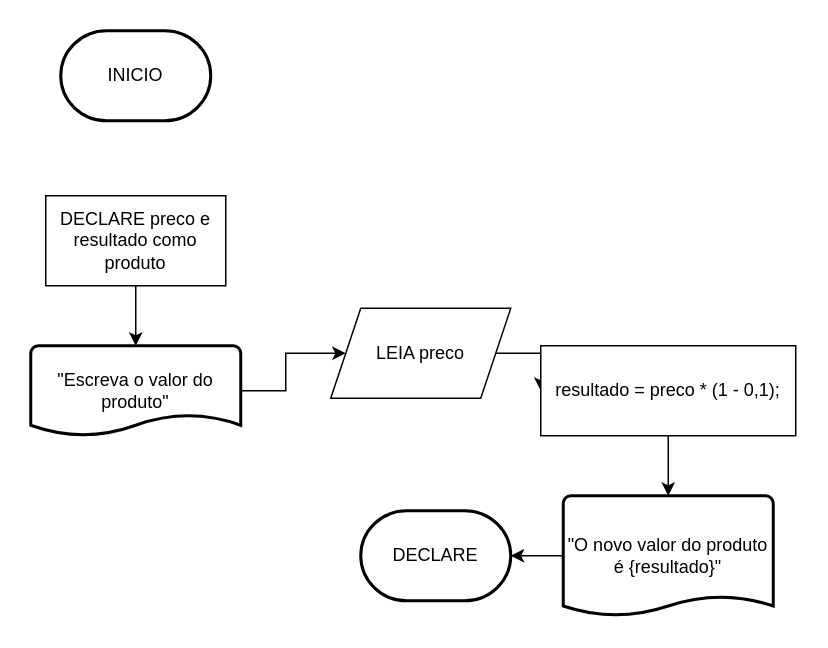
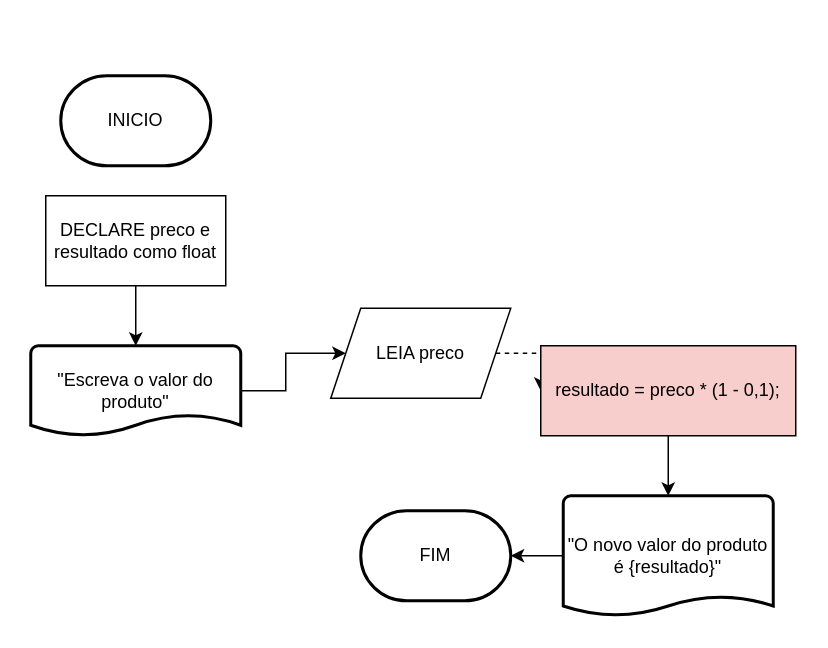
(136, 76) -> (136, 121)
(136, 241) -> (136, 241)
(520, 353) -> (520, 353)
(668, 391) -> (668, 391)
(436, 556) -> (436, 556)
